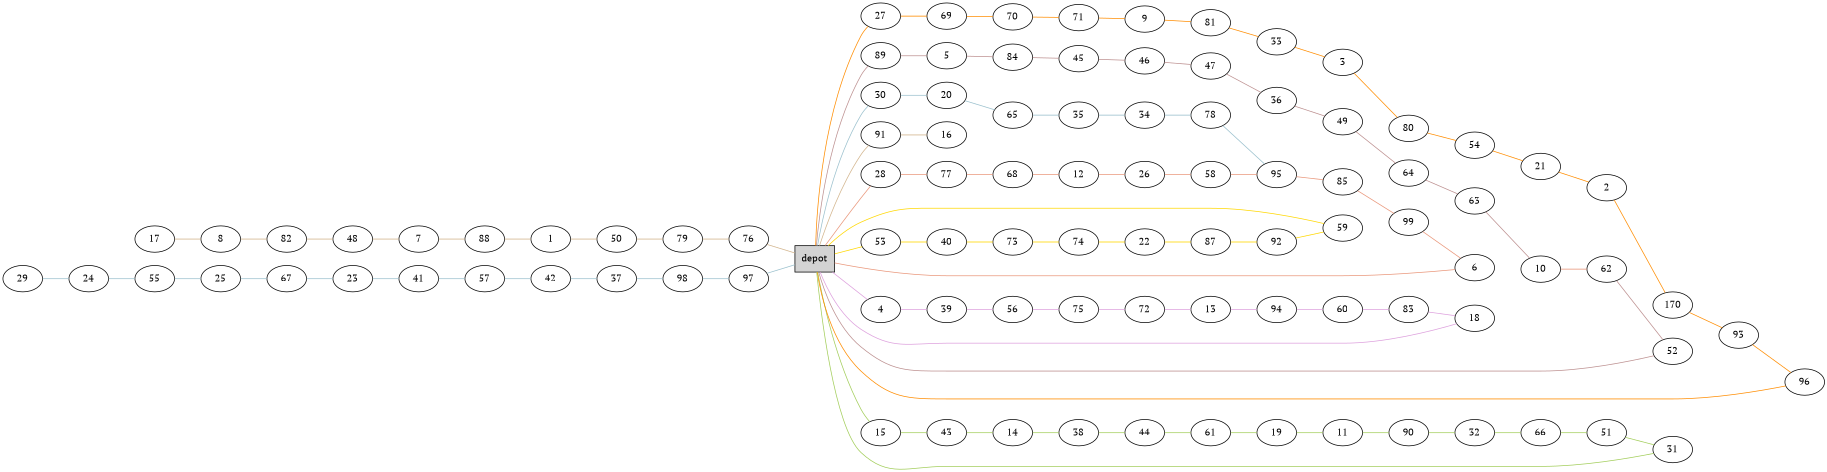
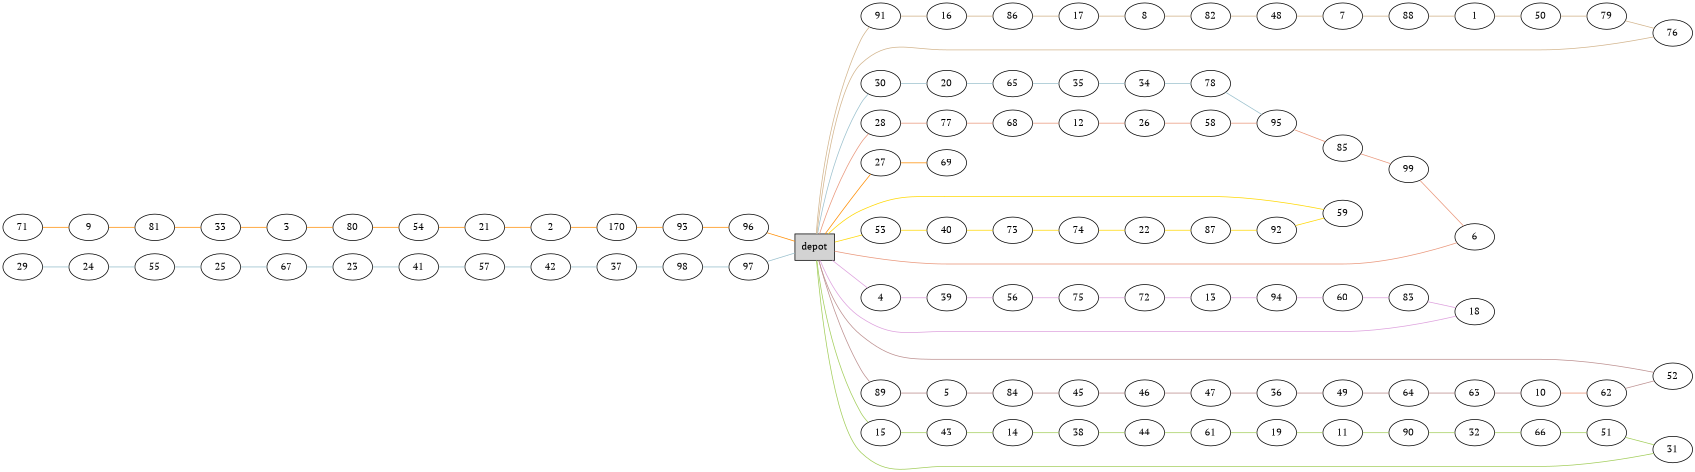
none -> (1013, 16)
(1013, 17) -> none
